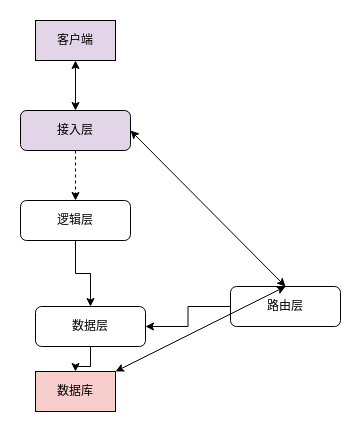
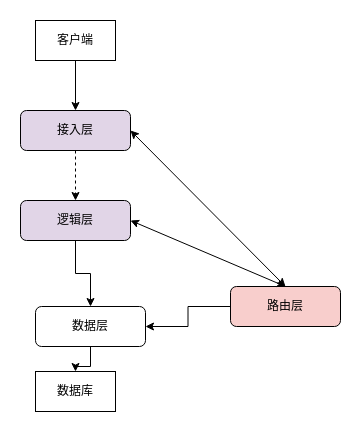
(76, 41) -> (76, 41)
(76, 69) -> (76, 66)
(76, 221) -> (76, 221)
(286, 307) -> (286, 307)
(201, 329) -> (208, 254)
(76, 392) -> (76, 392)
